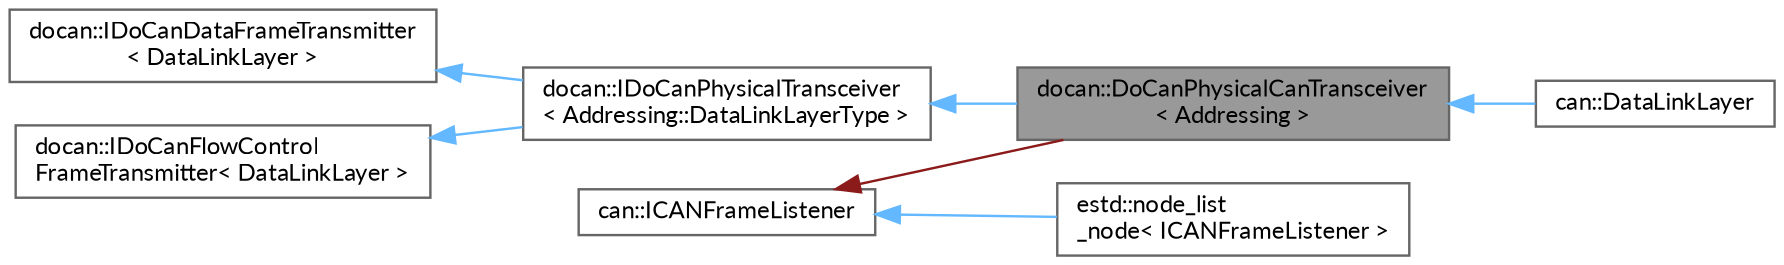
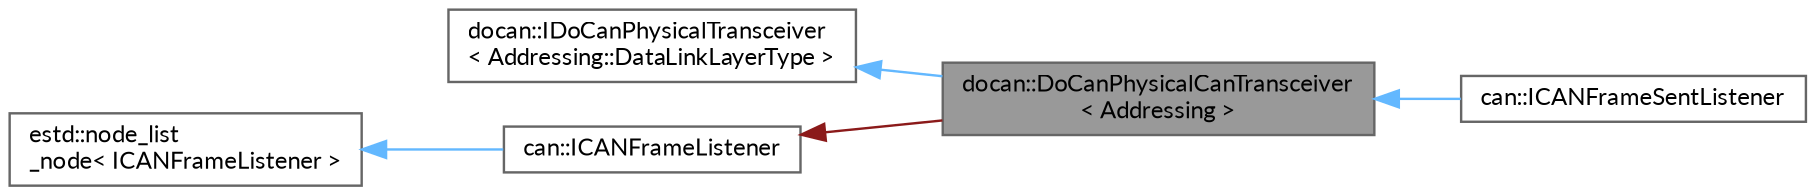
(223, 46) -> none
(1655, 104) -> (1634, 99)
(223, 162) -> none
(978, 216) -> (445, 149)
